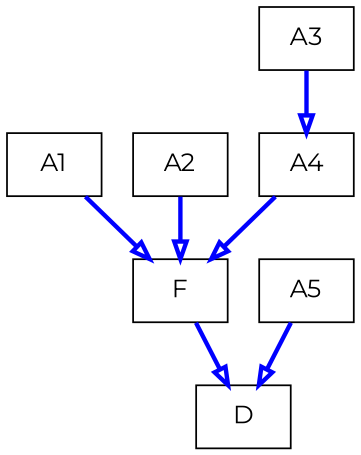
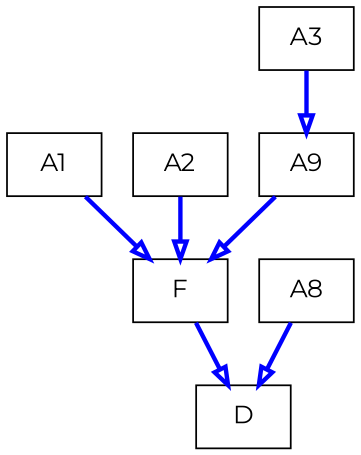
(306, 165) -> (306, 165)
(306, 291) -> (306, 291)
